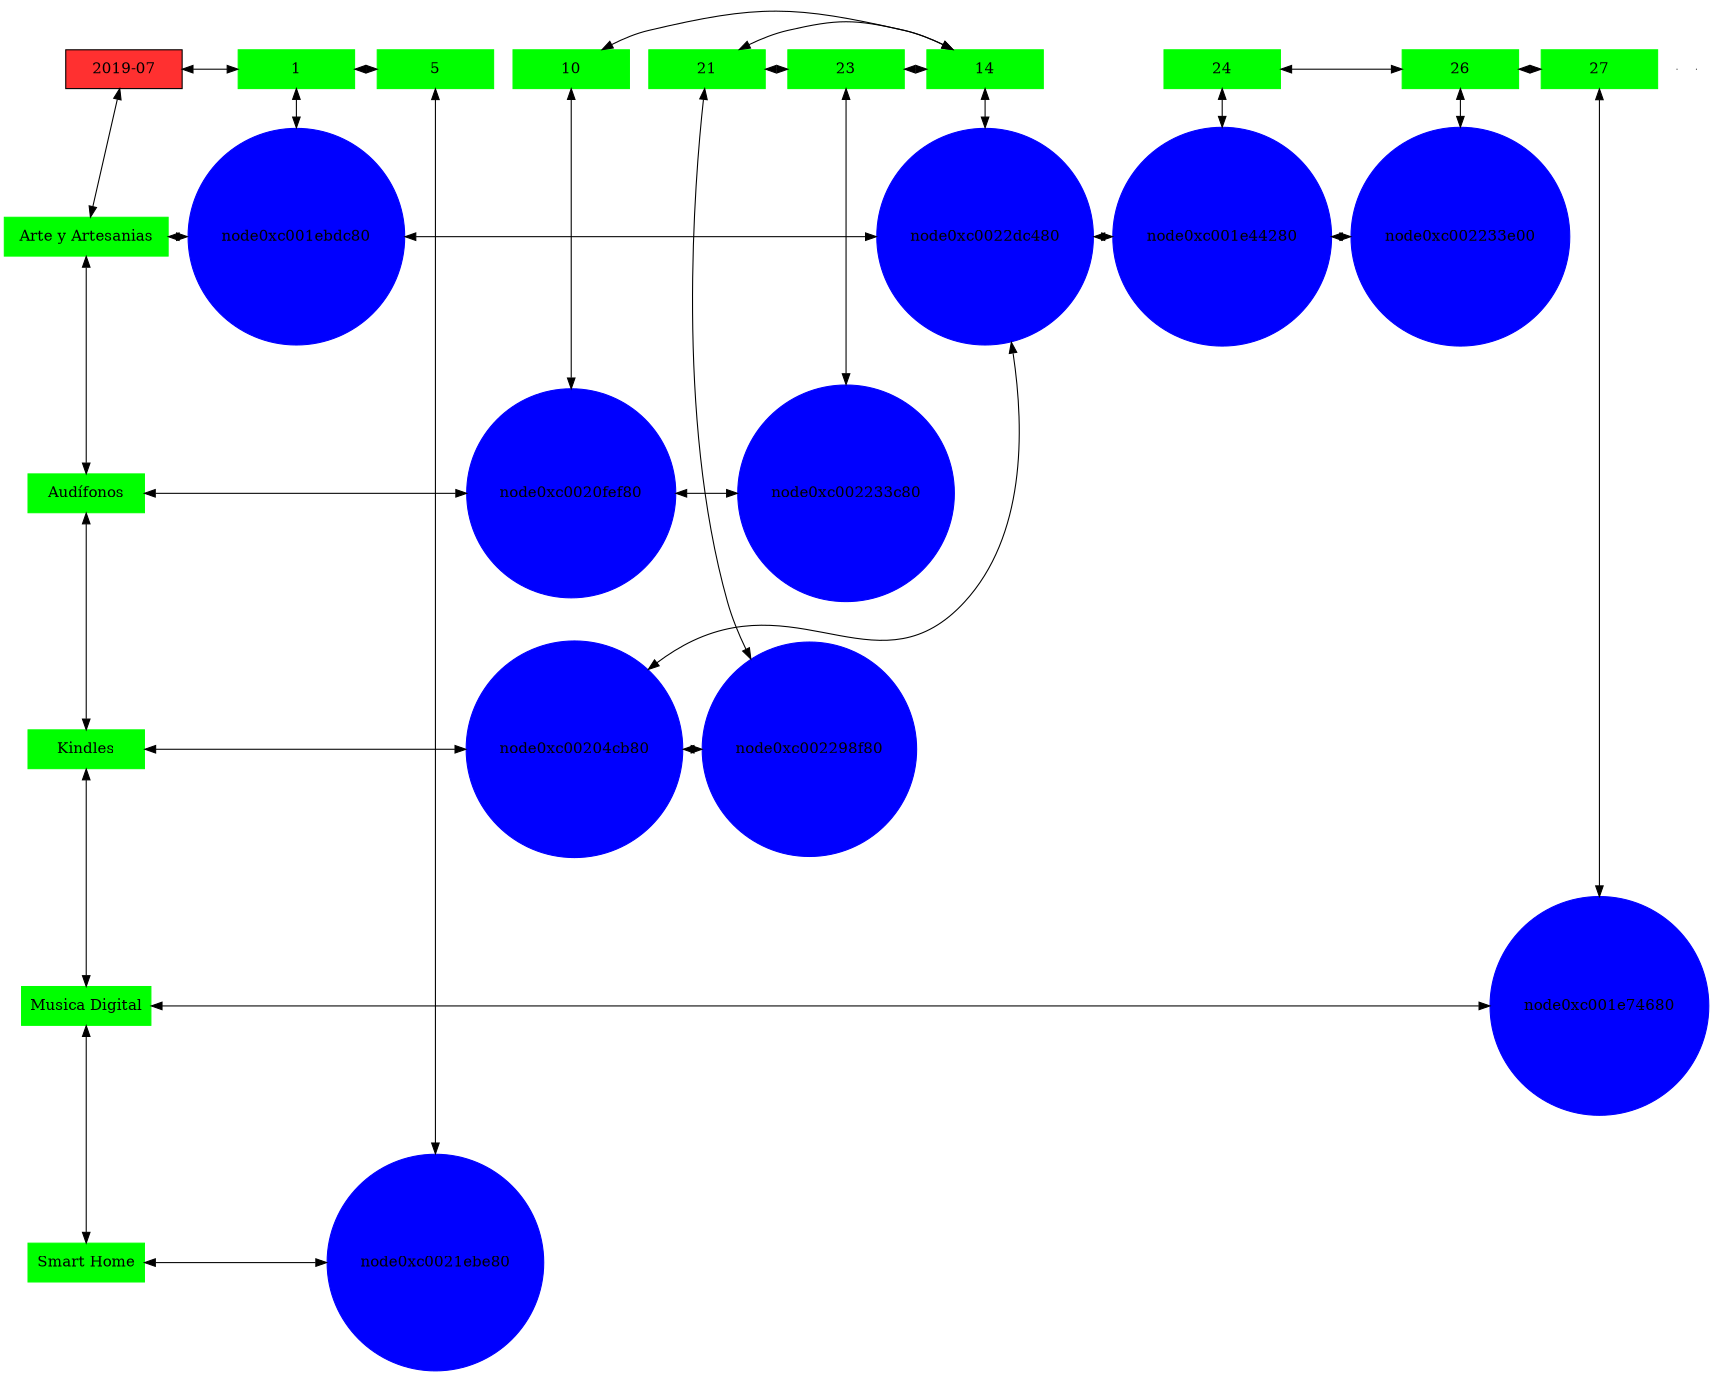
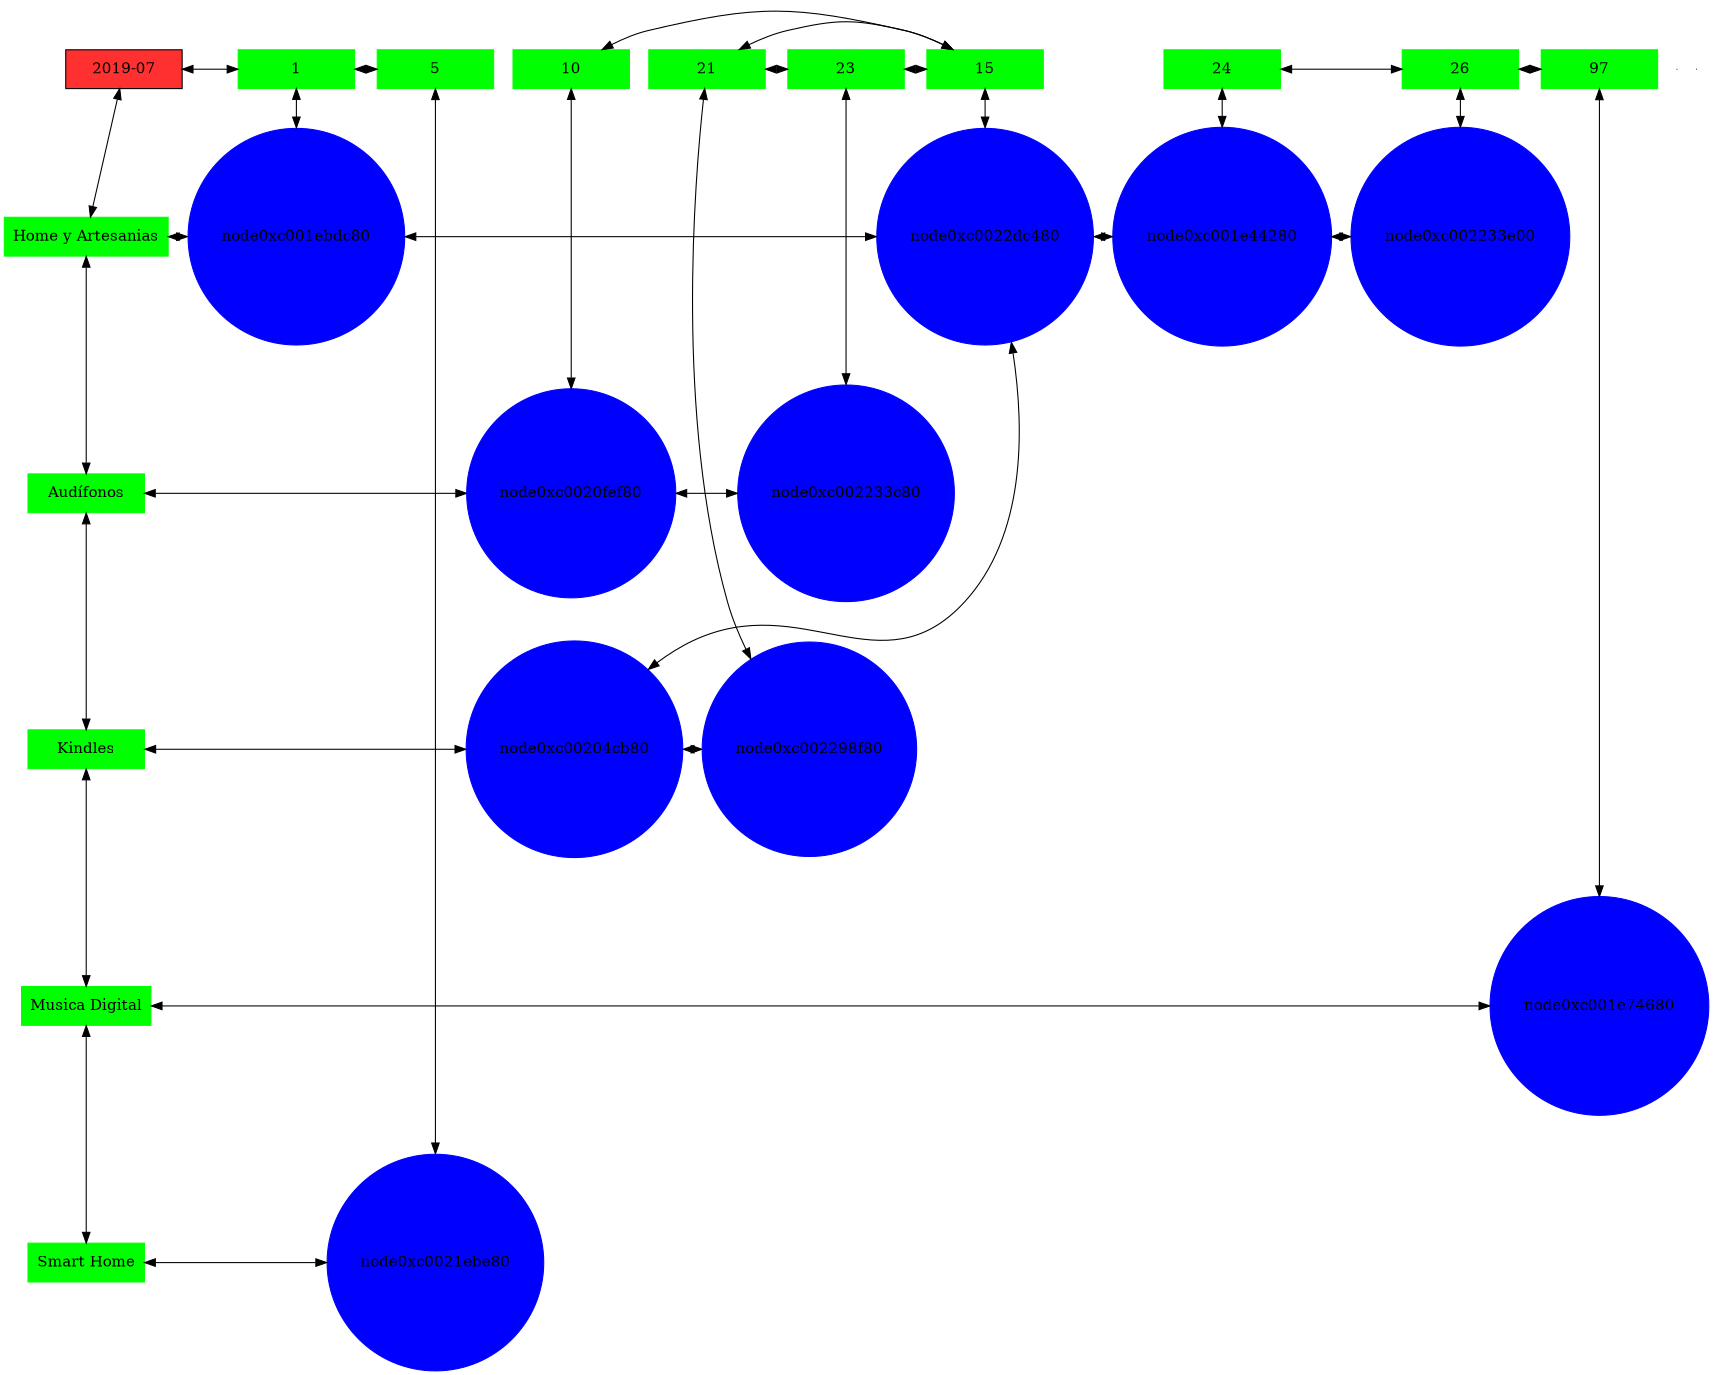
(985, 69) -> (985, 69)
(1599, 69) -> (1599, 69)
(86, 237) -> (86, 237)
